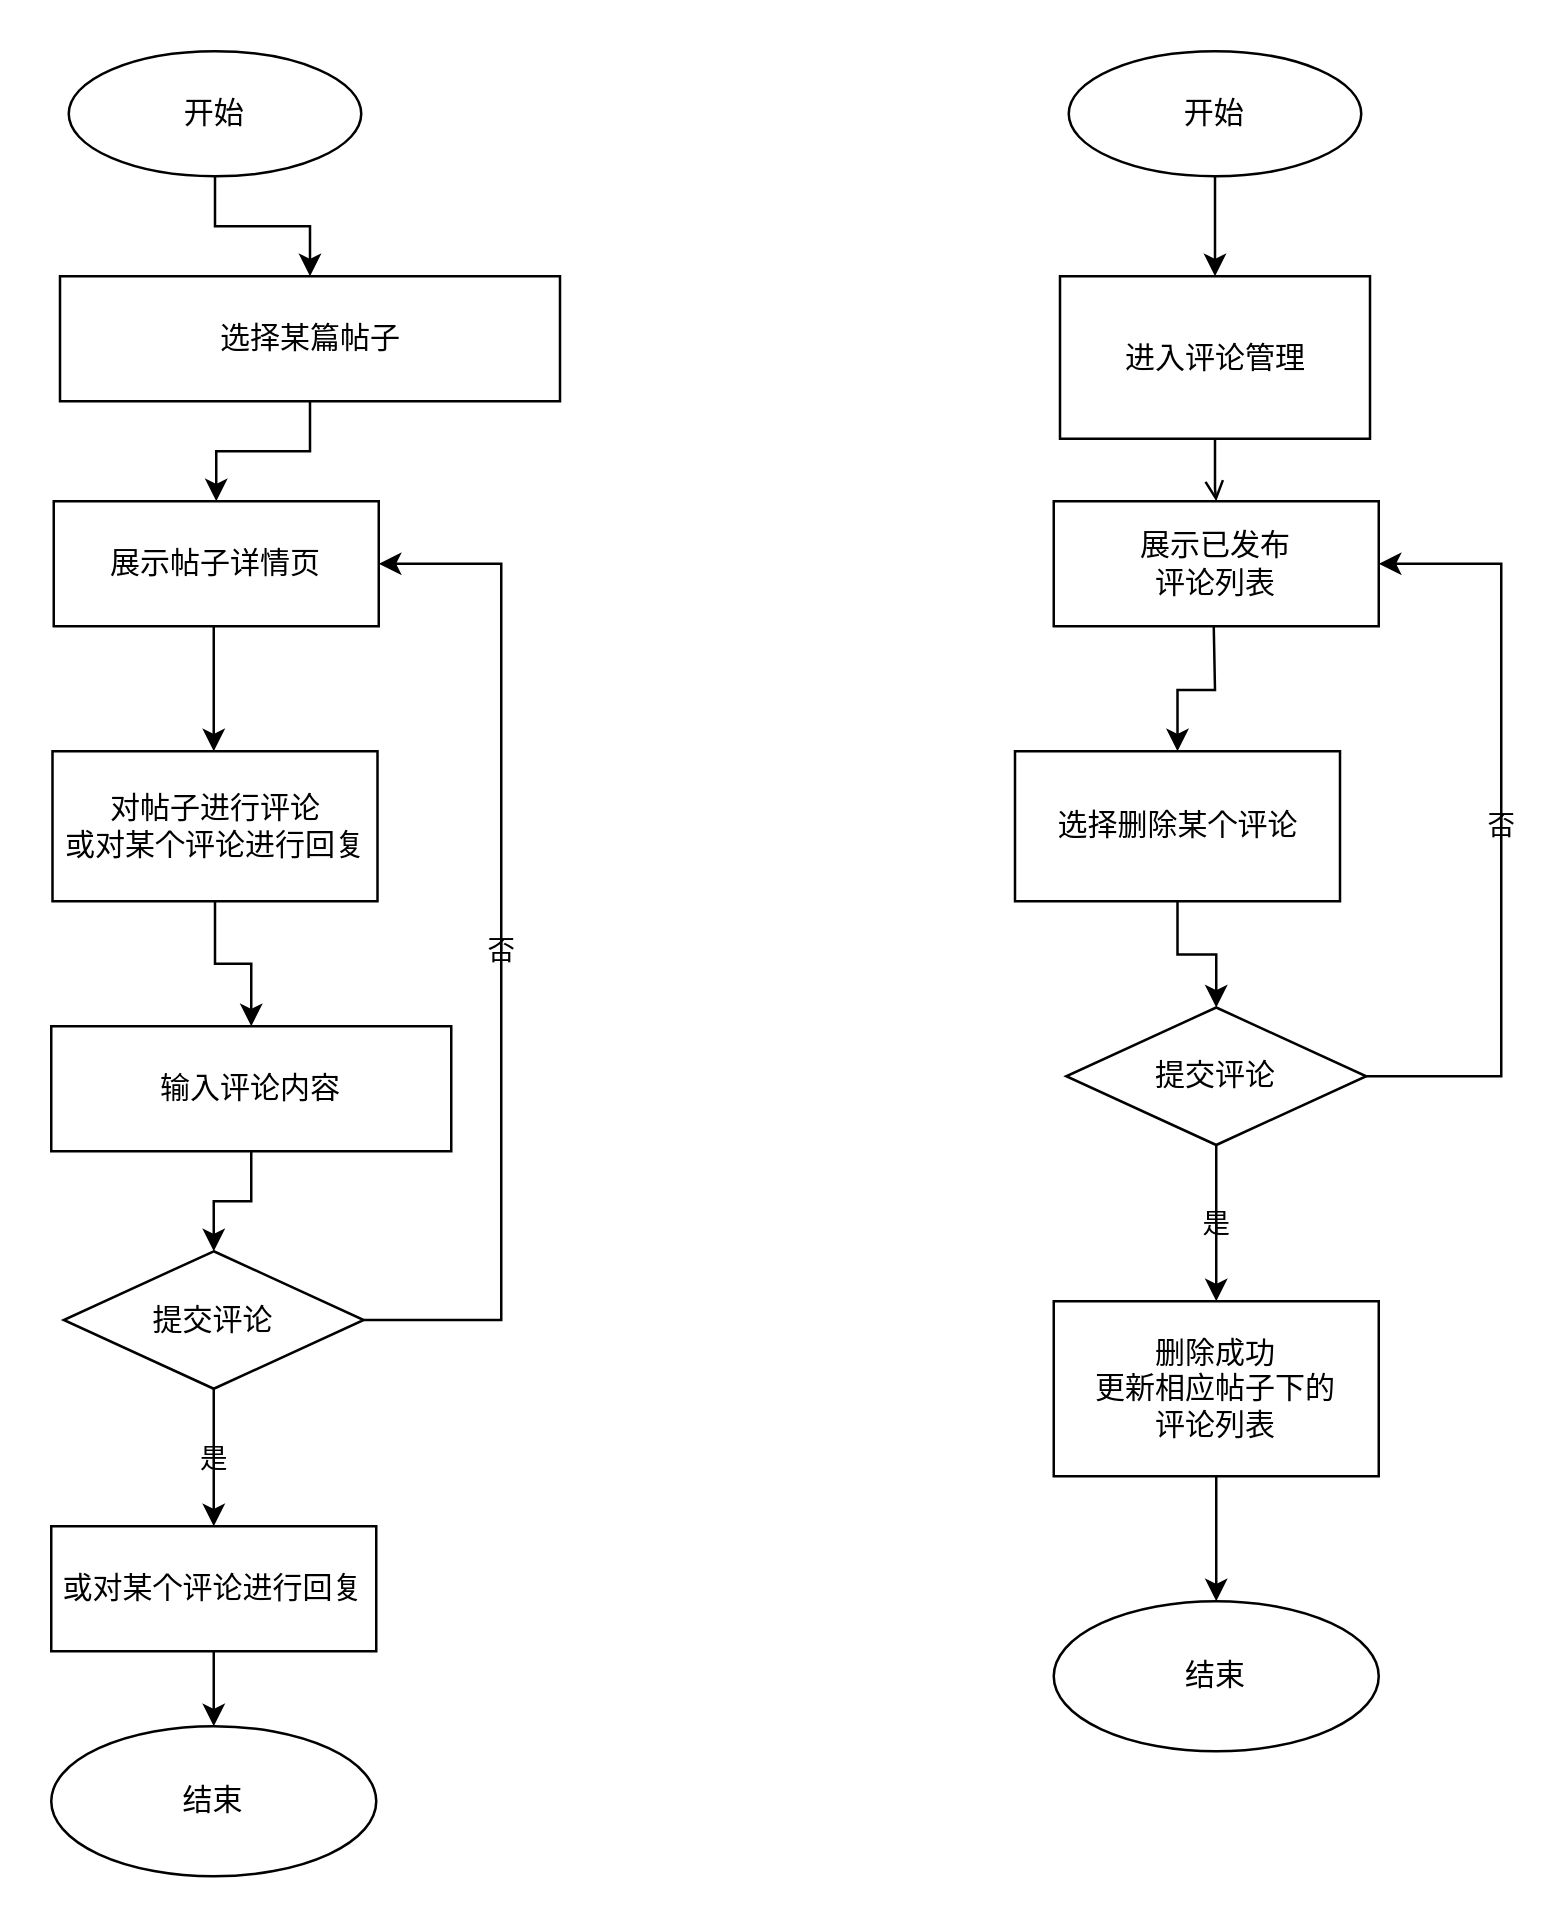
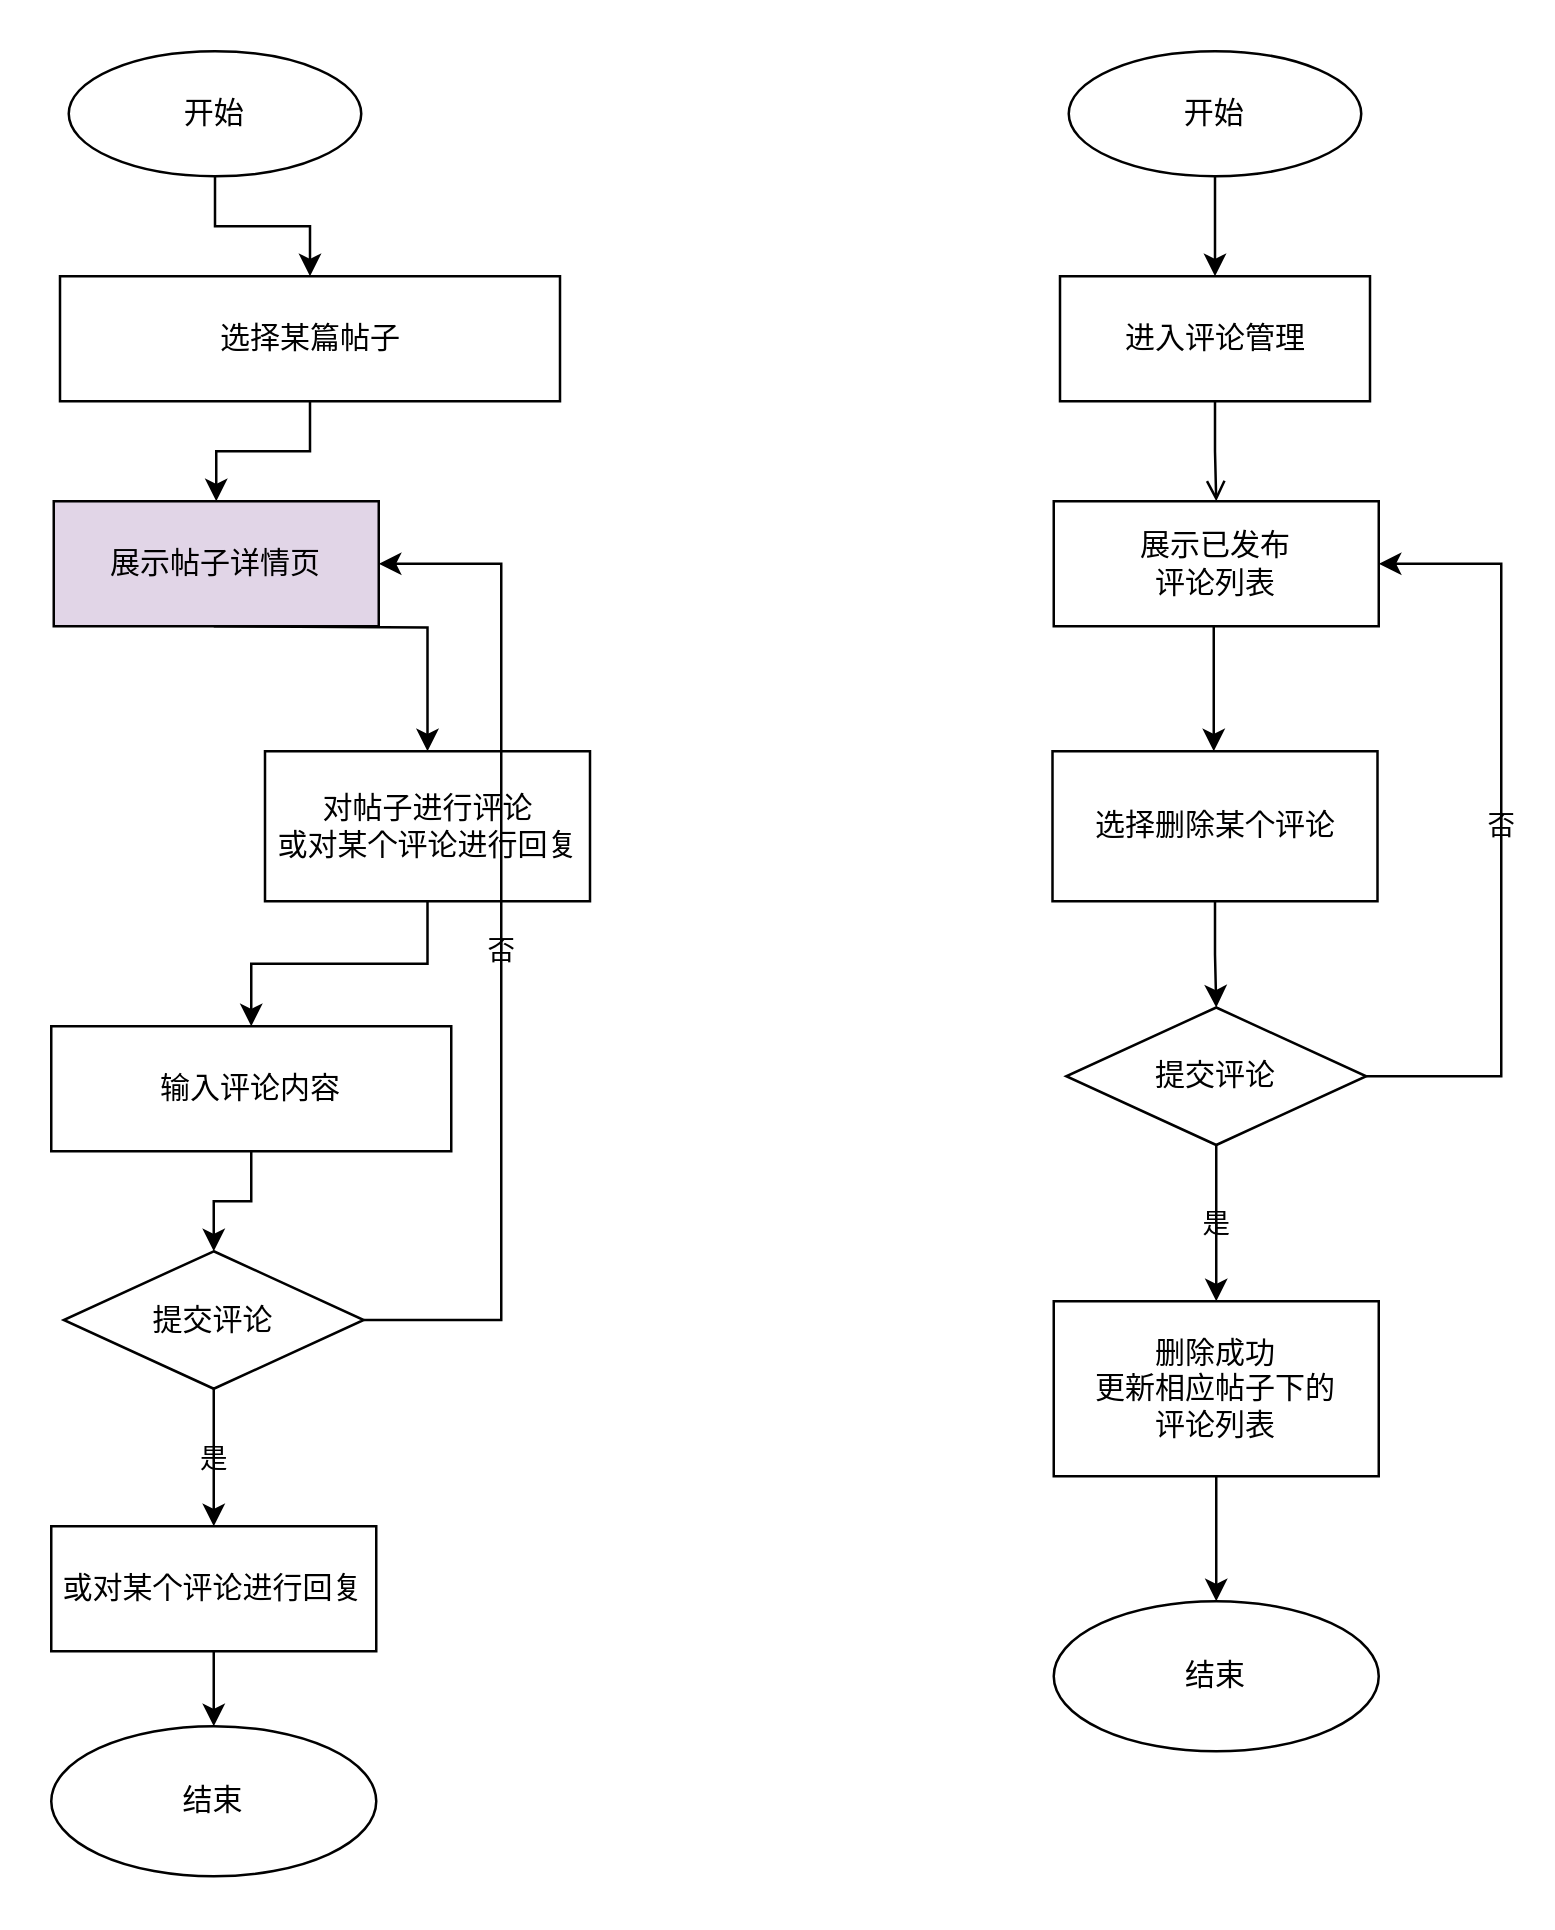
(1215, 358) -> (1215, 339)
(216, 564) -> (216, 564)
(215, 826) -> (428, 826)
(1178, 826) -> (1215, 826)
